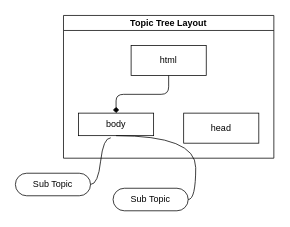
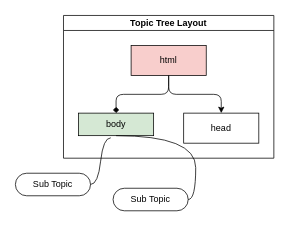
(168, 60) -> (168, 60)
none -> (199, 94)
(116, 124) -> (116, 124)
